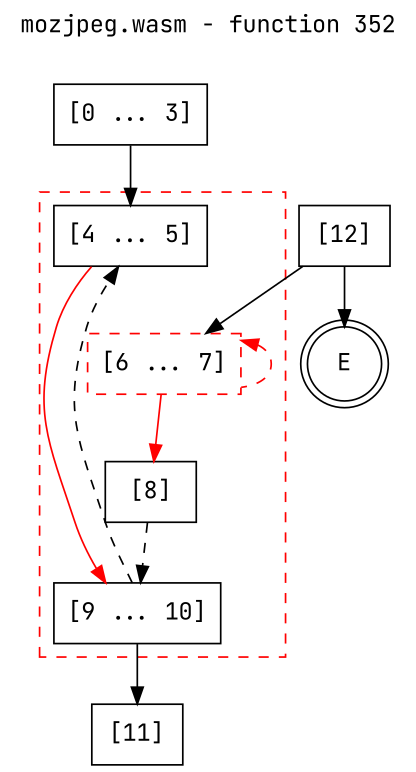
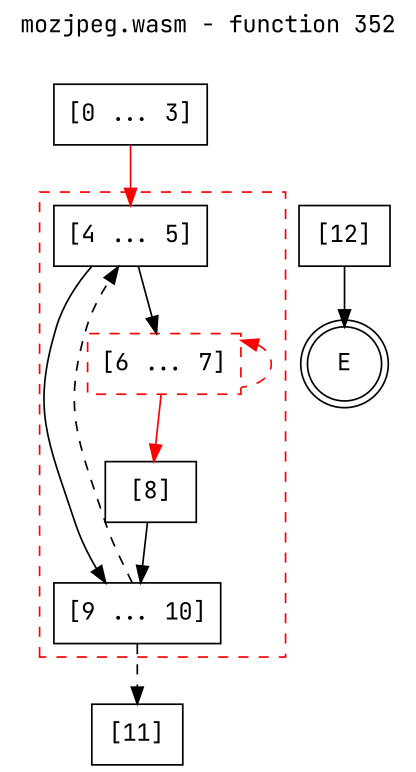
(131, 167) -> (131, 167)
(261, 295) -> (145, 292)
(51, 448) -> (51, 448)
(145, 544) -> (145, 544)
(137, 668) -> (137, 668)
